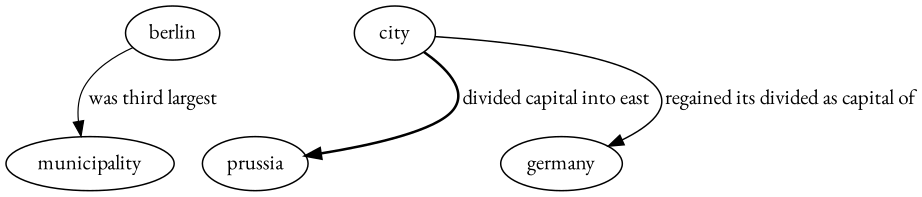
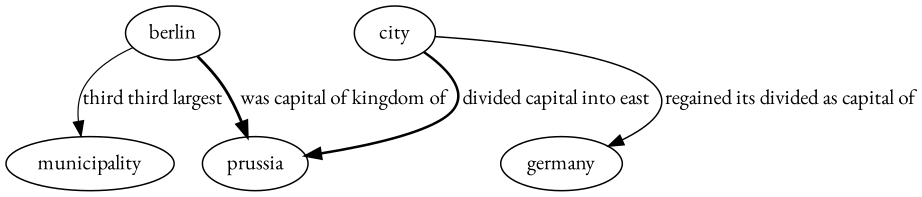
none -> (224, 87)
(151, 98) -> (151, 98)
